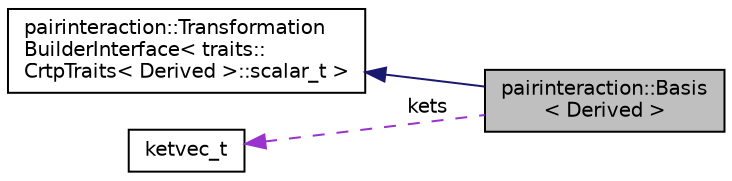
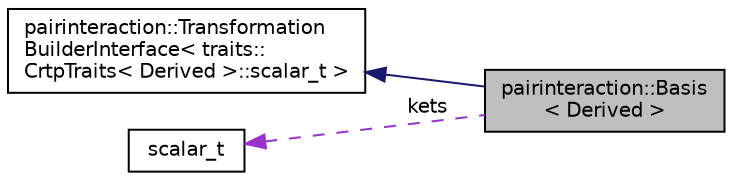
(187, 151) -> (187, 151)
